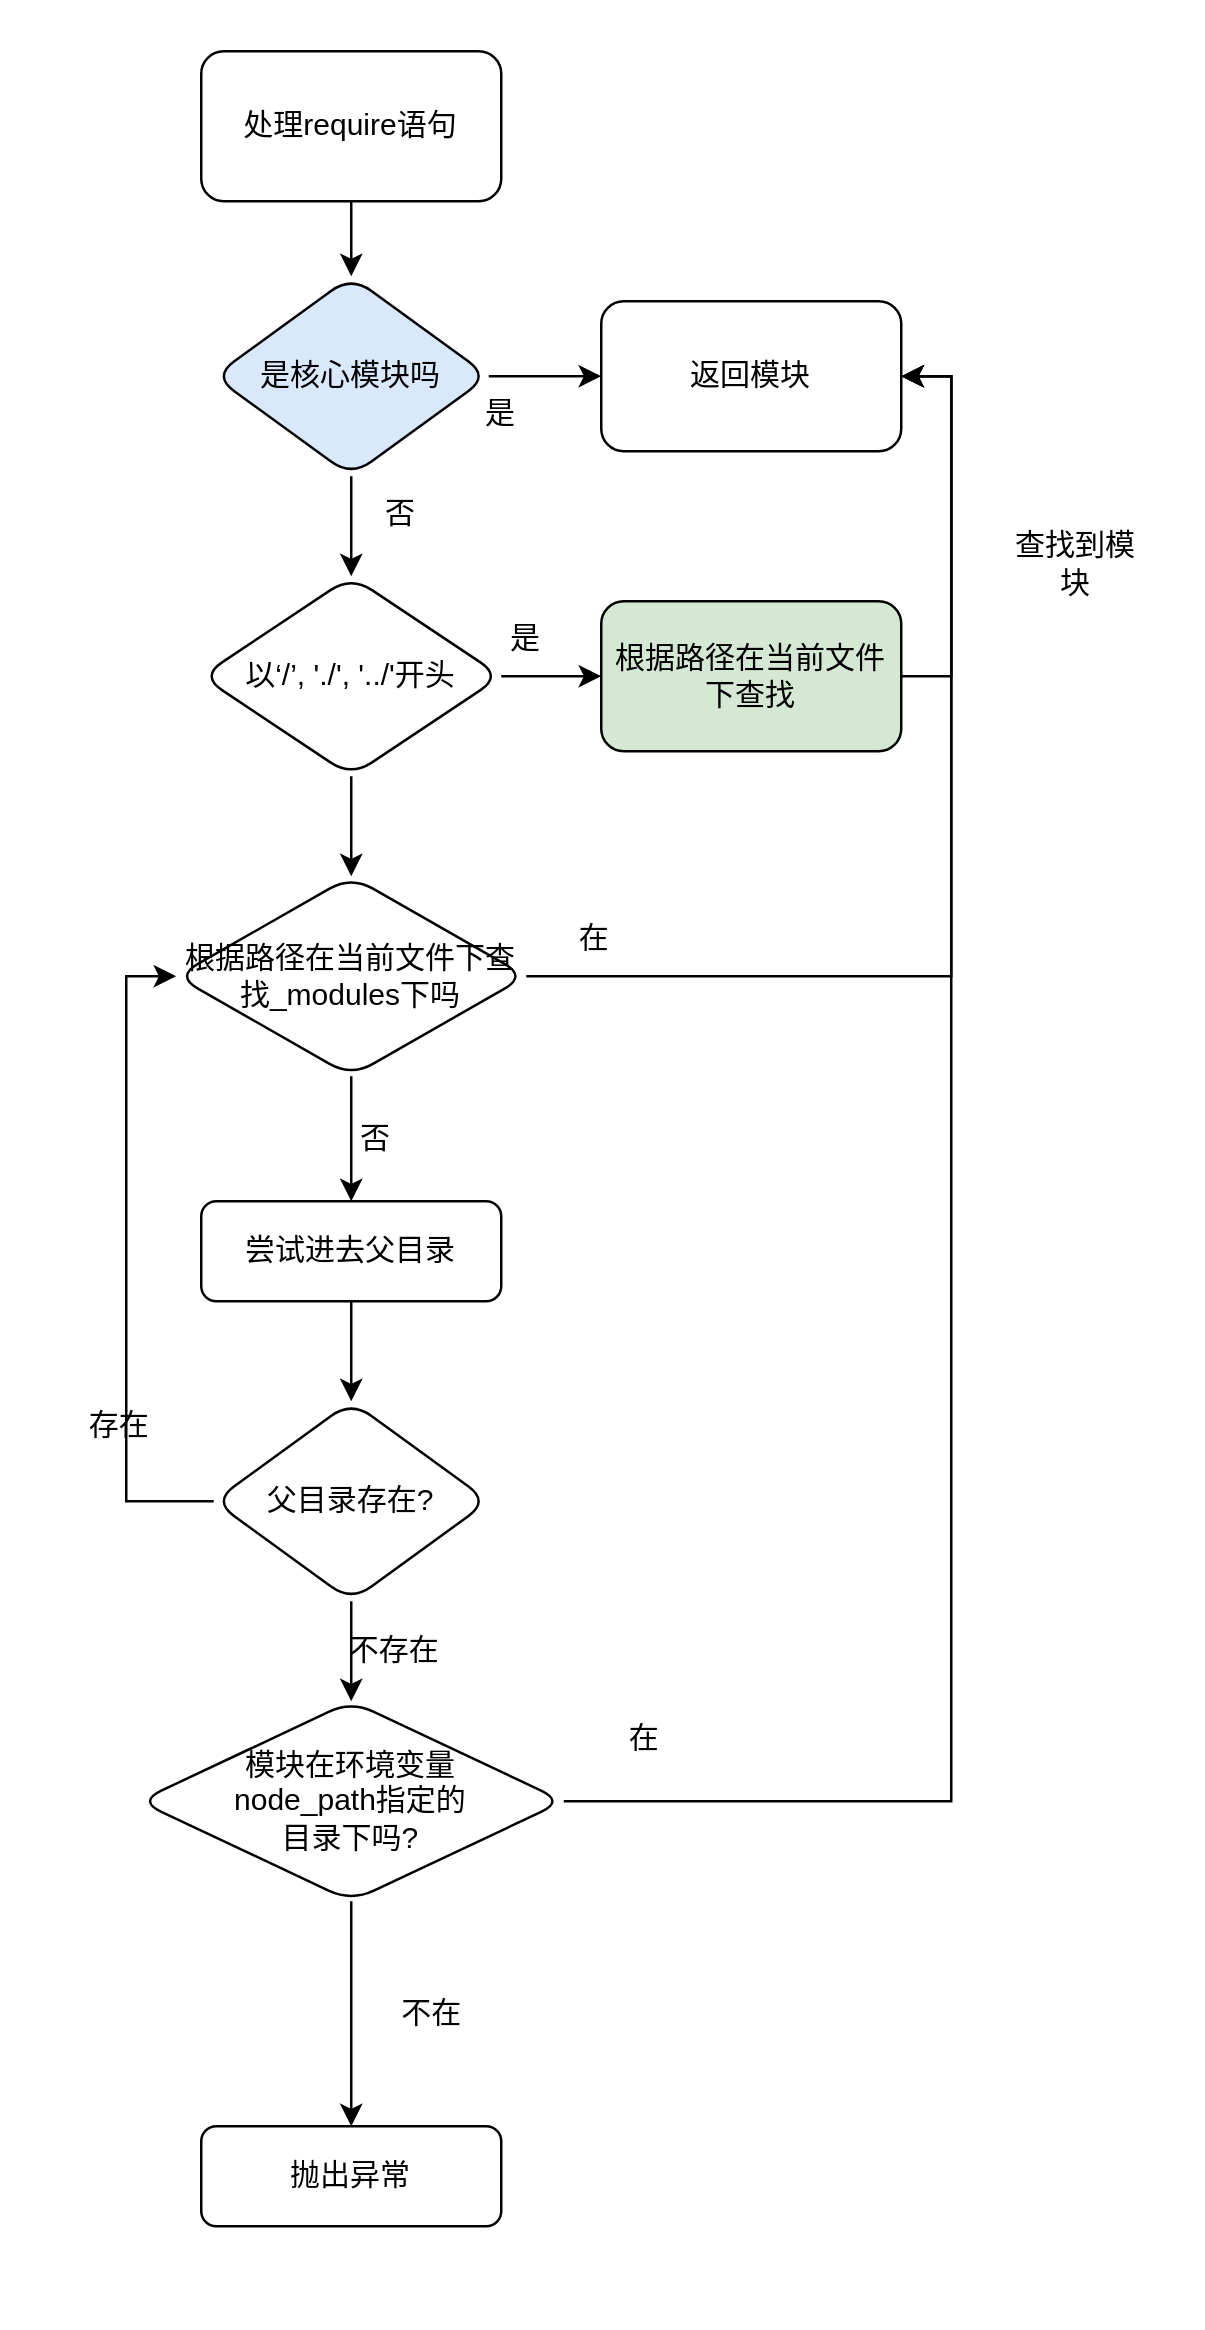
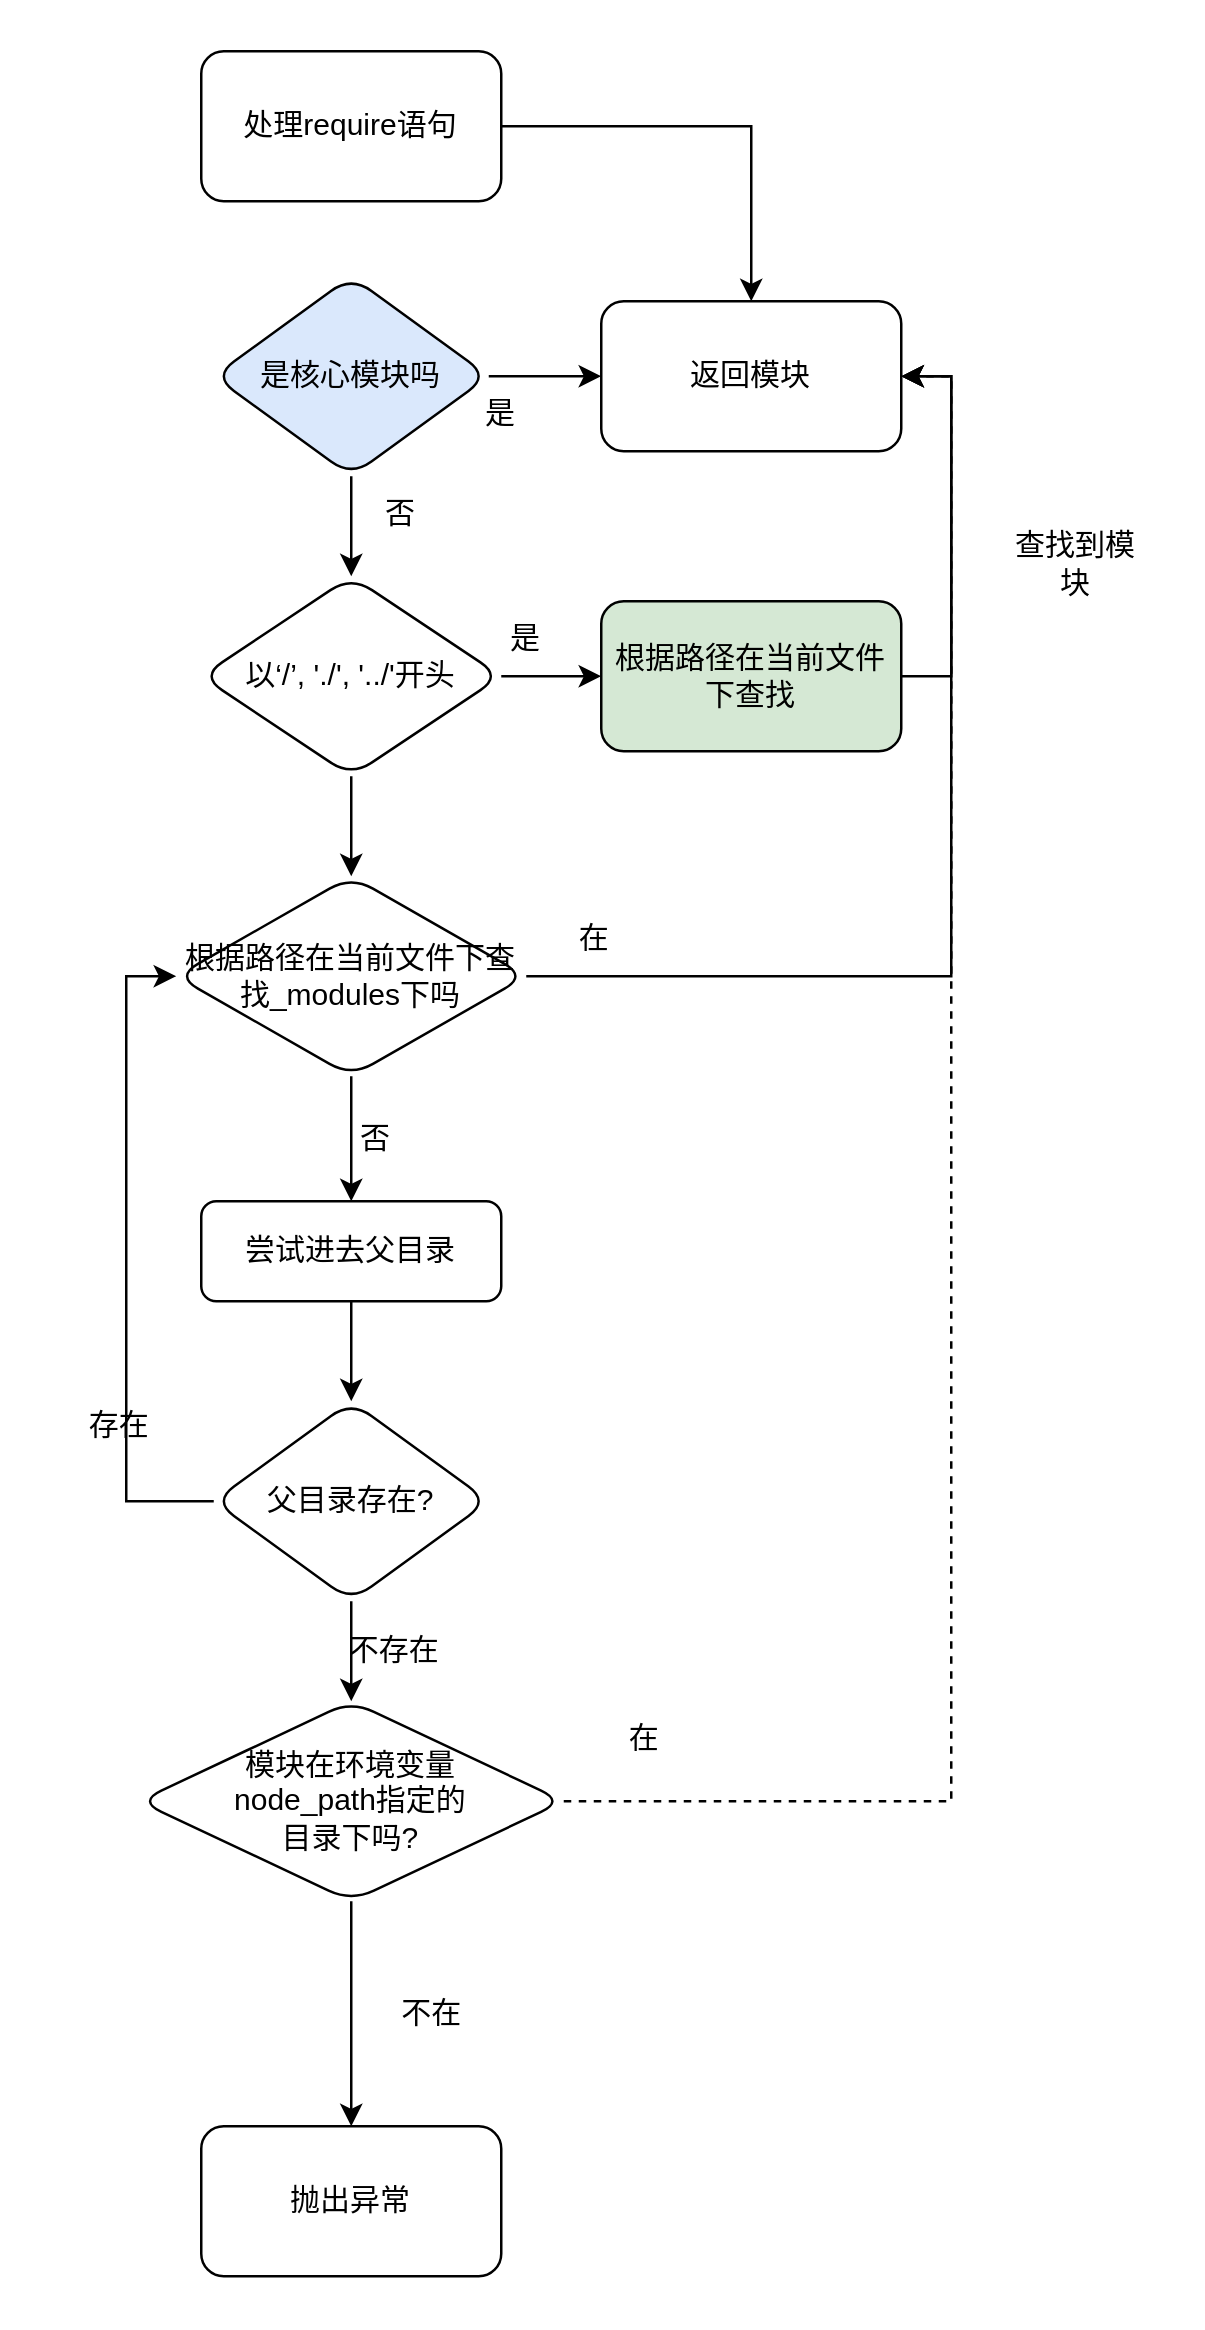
(351, 247) -> (705, 126)
(951, 1582) -> (951, 1582)
(351, 2176) -> (351, 2201)
